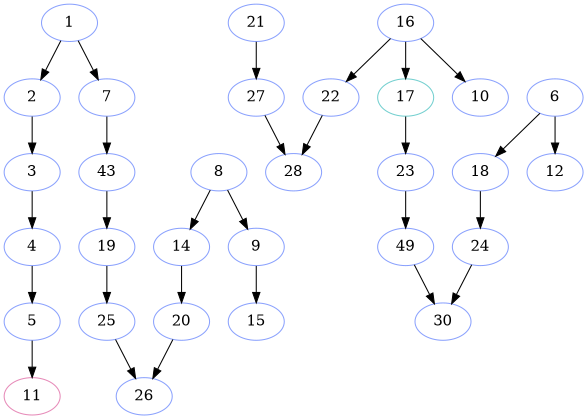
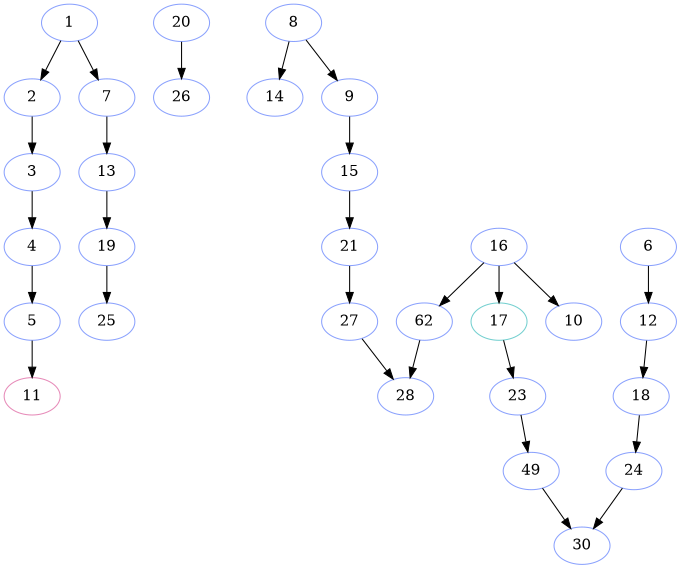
(331, 98) -> (424, 322)
(522, 131) -> (645, 354)
(107, 172) -> (107, 172)
none -> (350, 204)
(182, 279) -> none
(123, 354) -> none
